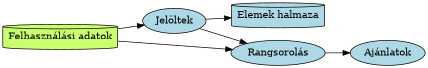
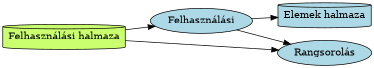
(174, 21) -> (201, 21)
(60, 37) -> (64, 37)
(388, 53) -> none
